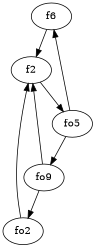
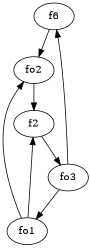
(43, 40) -> (45, 40)
(72, 124) -> (68, 178)
(44, 178) -> (27, 231)
